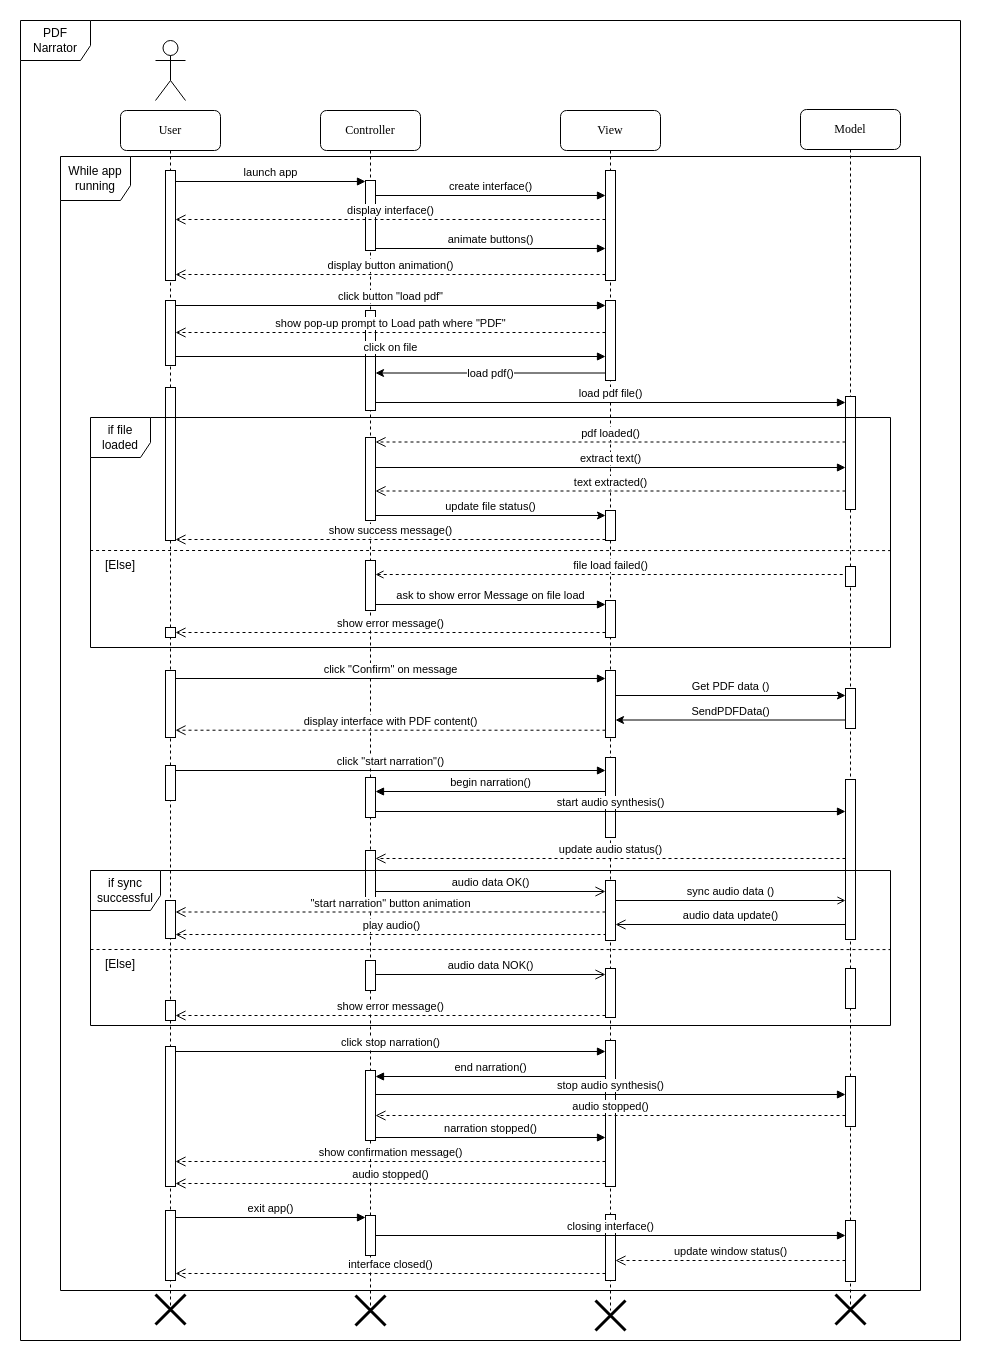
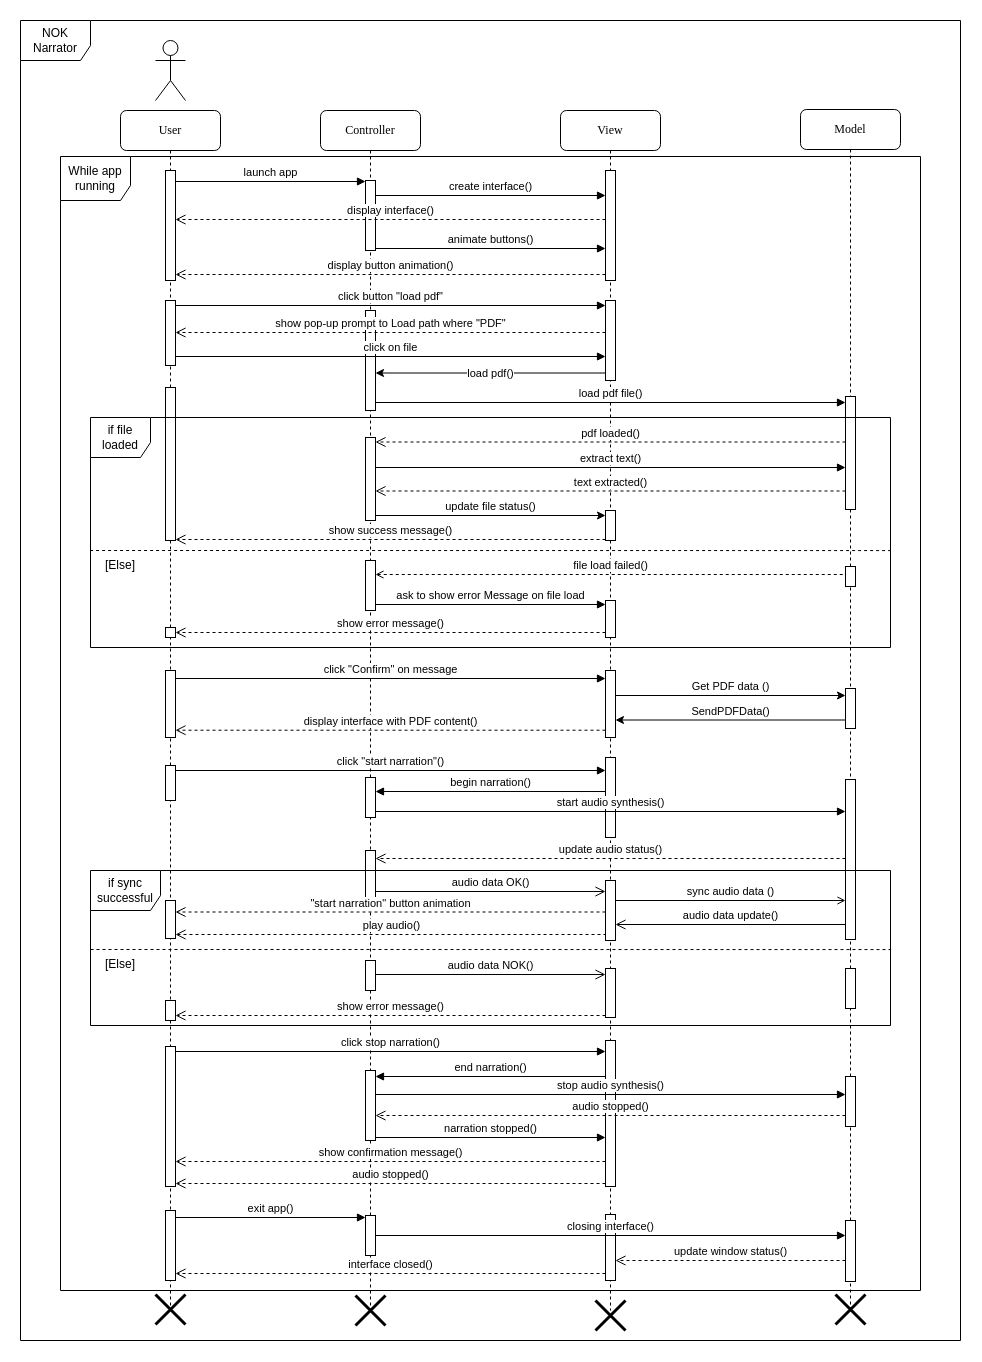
(56, 41) -> (56, 41)
